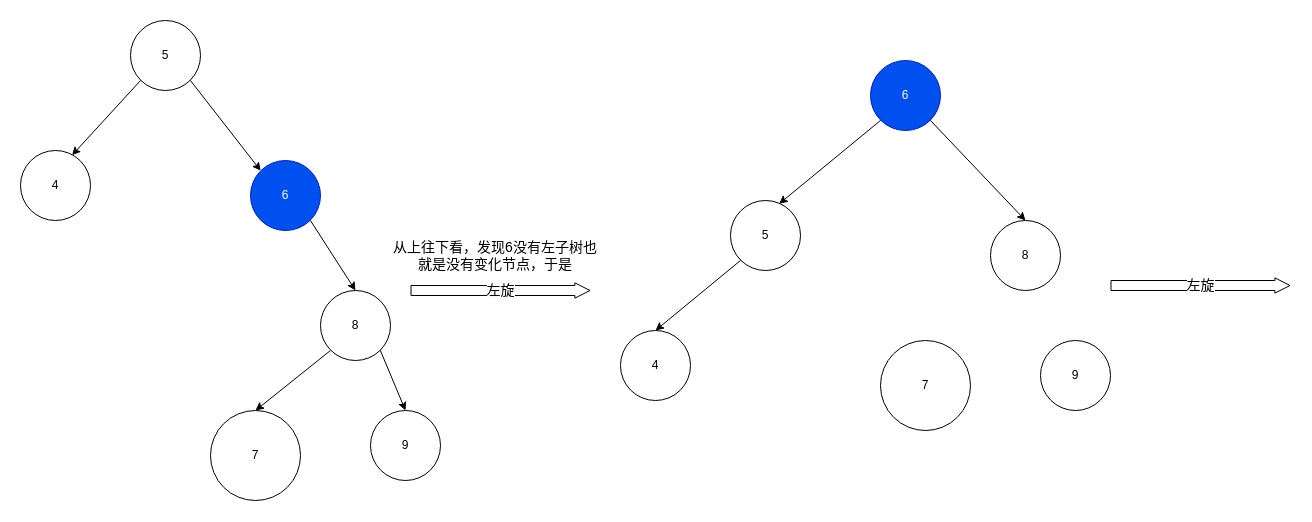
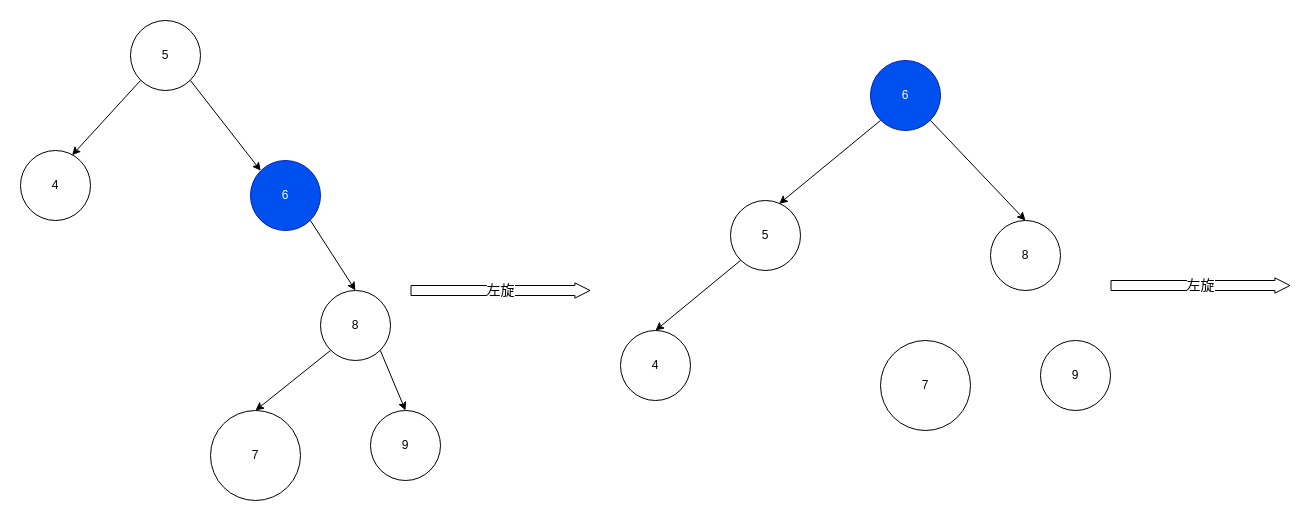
(496, 256) -> none
